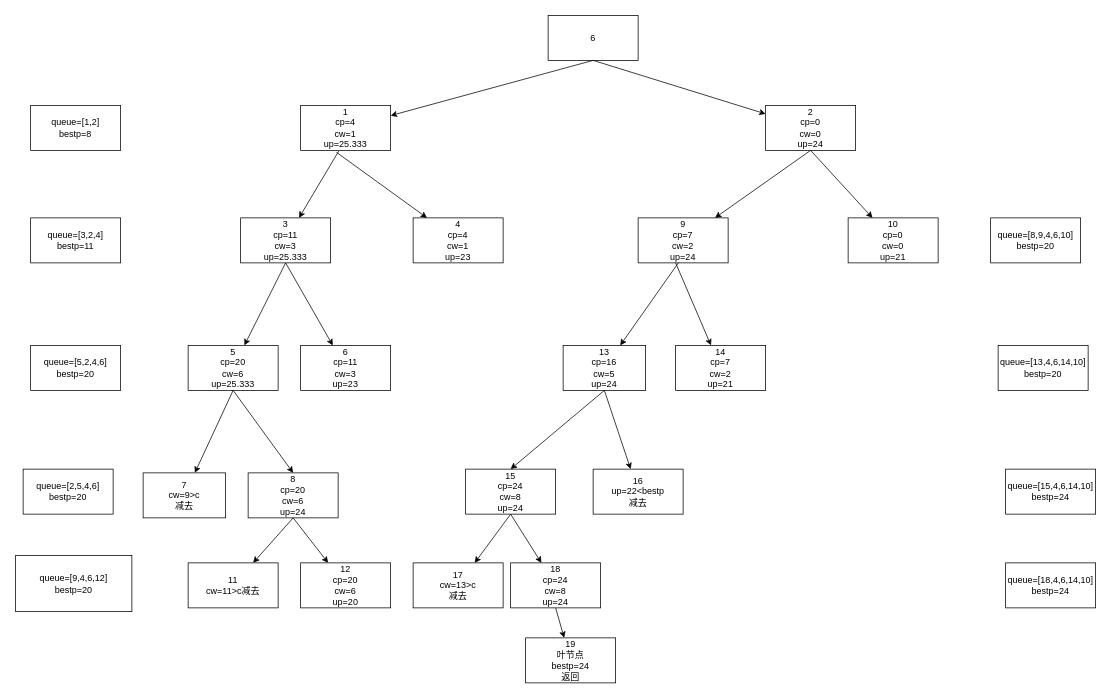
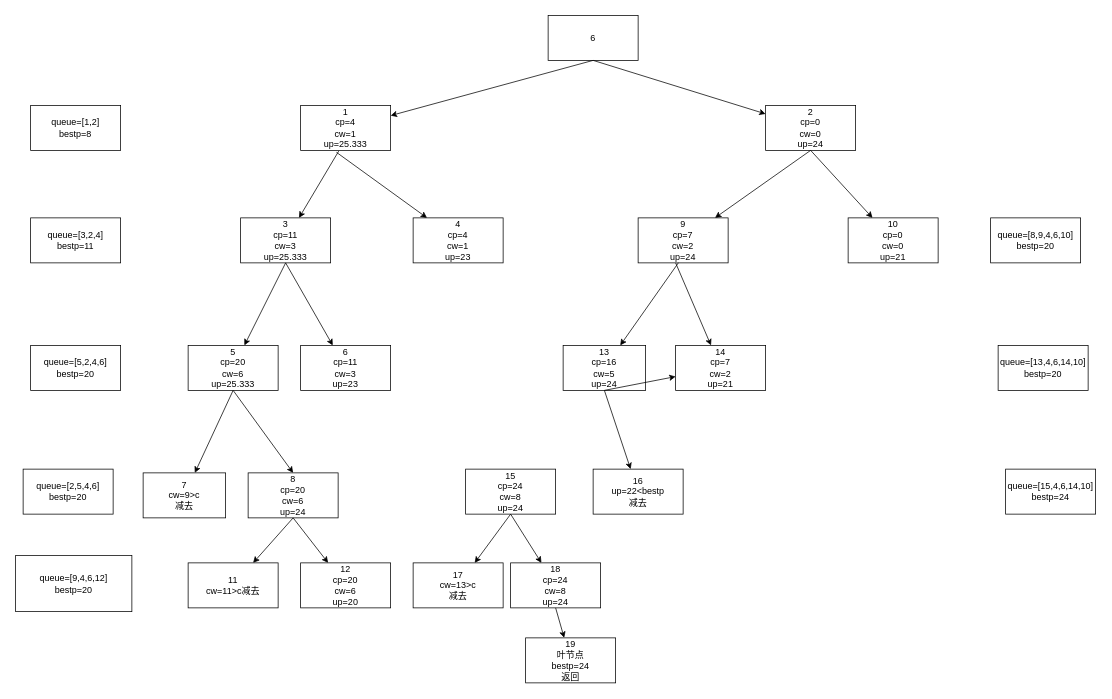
(559, 429) -> (638, 384)
(1050, 585) -> none
